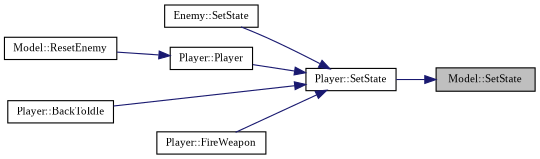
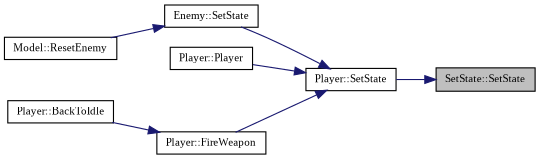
(138, 54) -> (132, 33)
(486, 80) -> (486, 80)
(204, 96) -> (130, 126)
